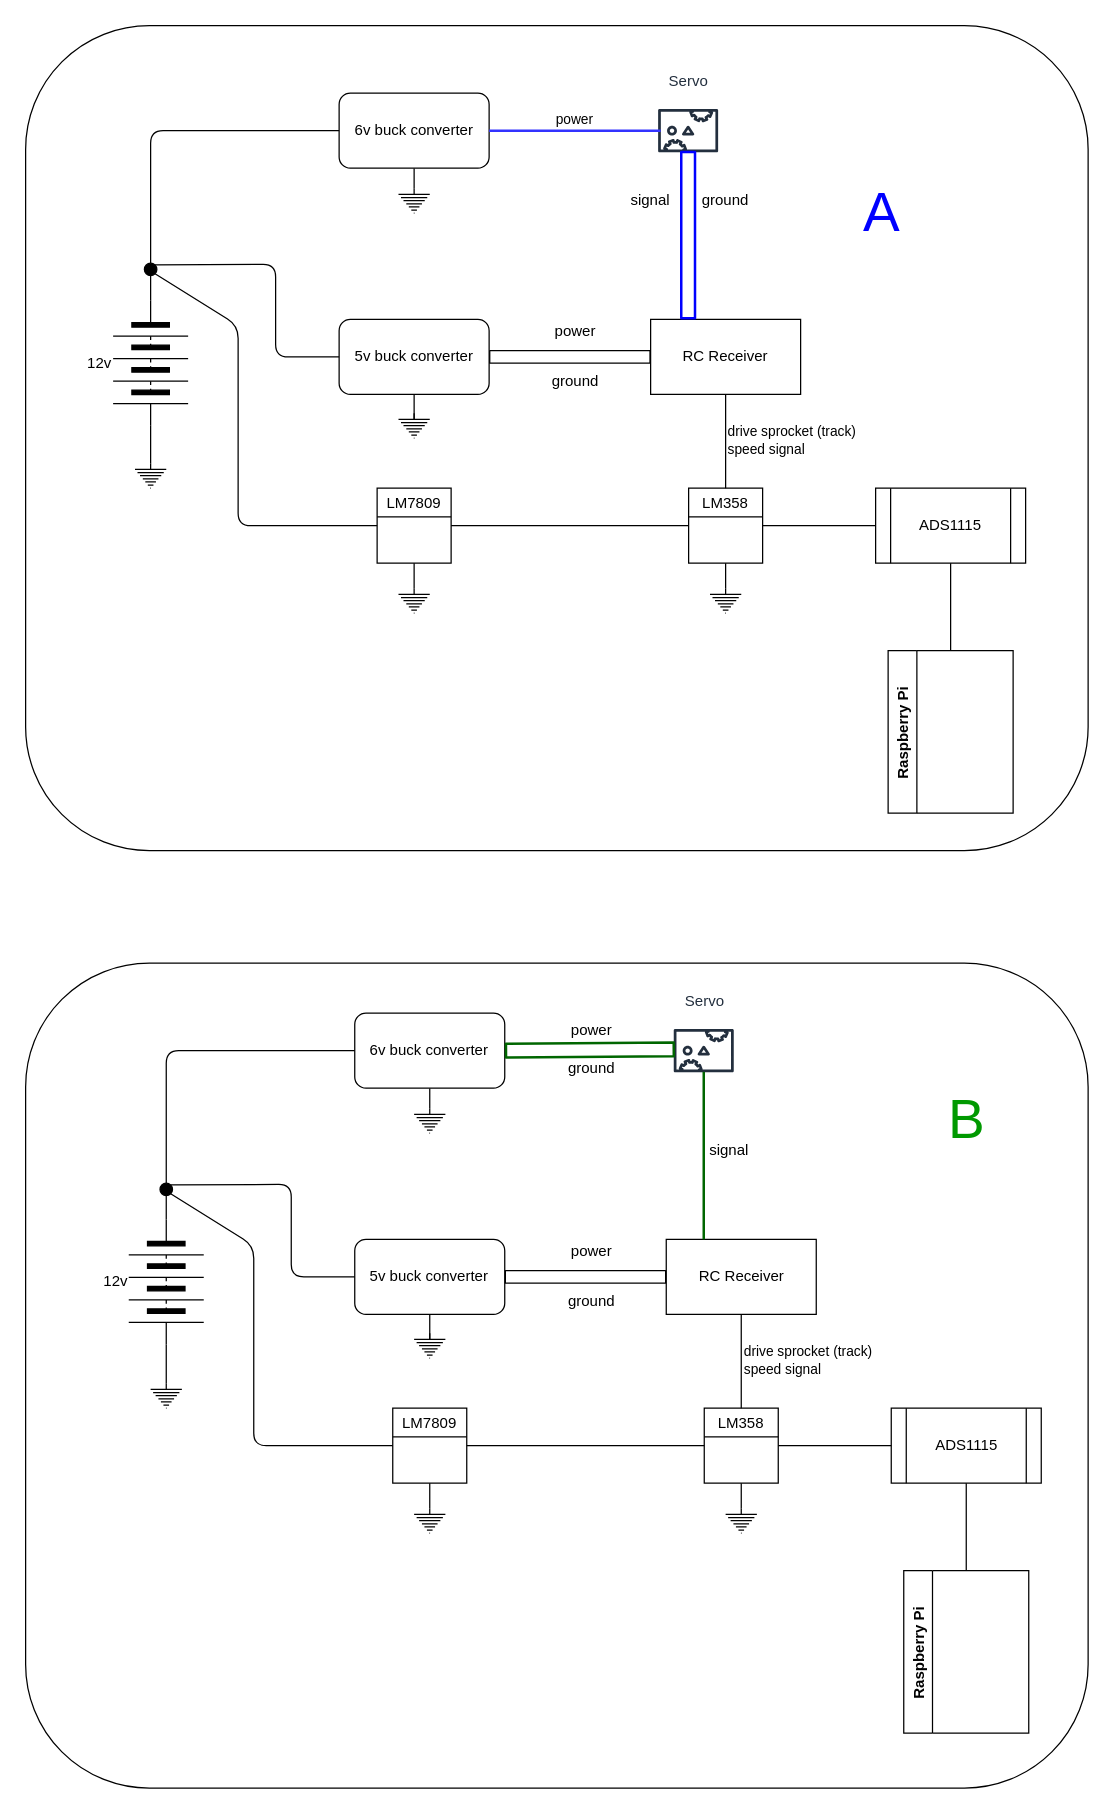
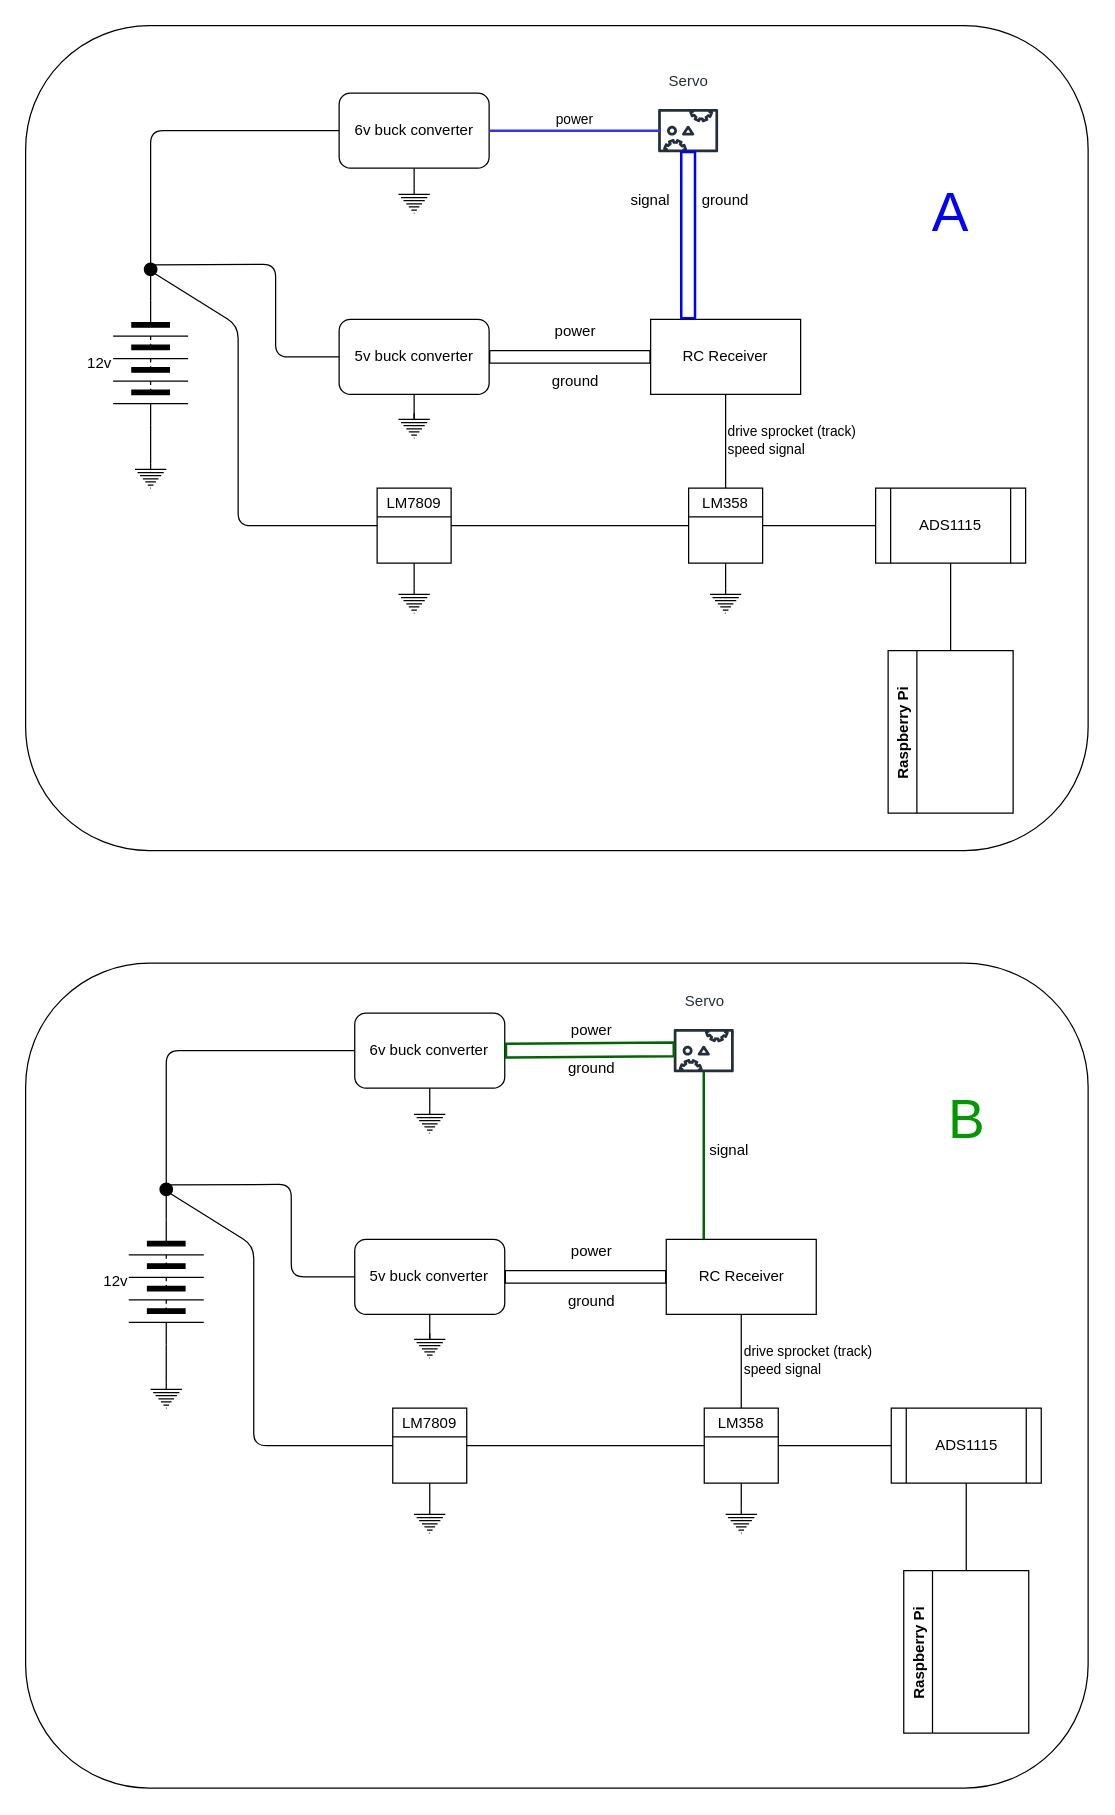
(882, 213) -> (951, 213)
